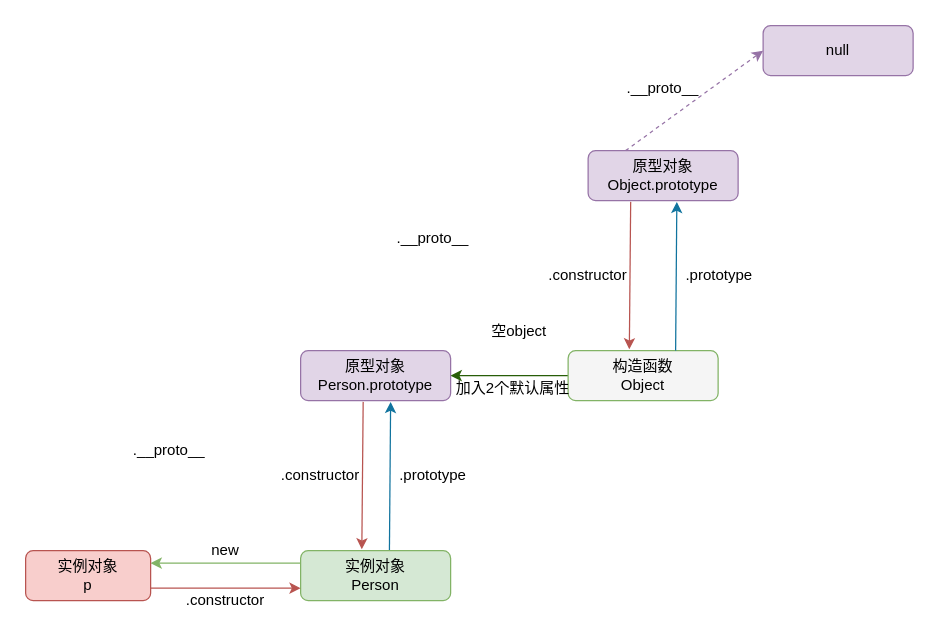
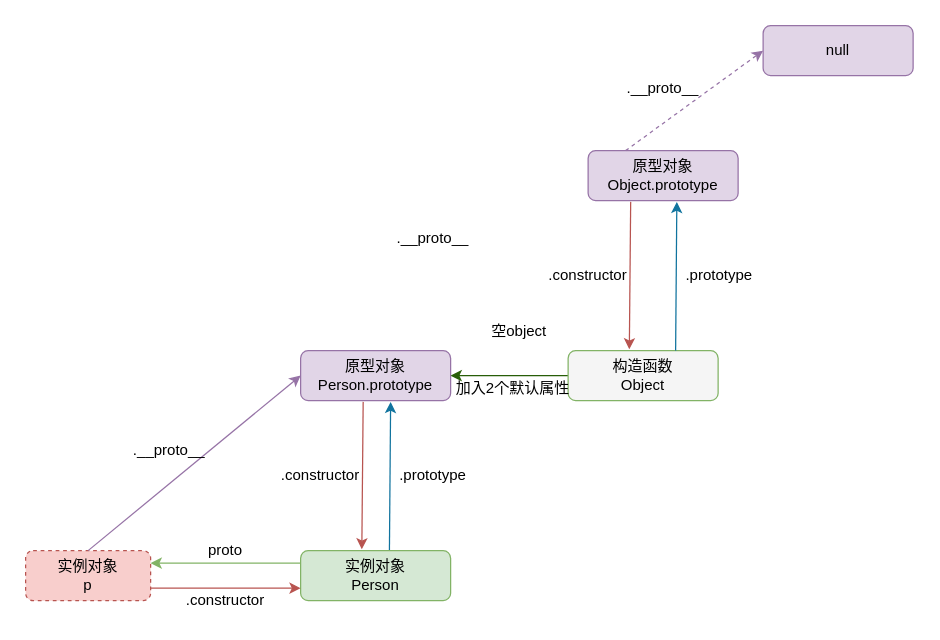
none -> (191, 466)
(226, 551) -> (226, 551)
(88, 576) -> (88, 576)
